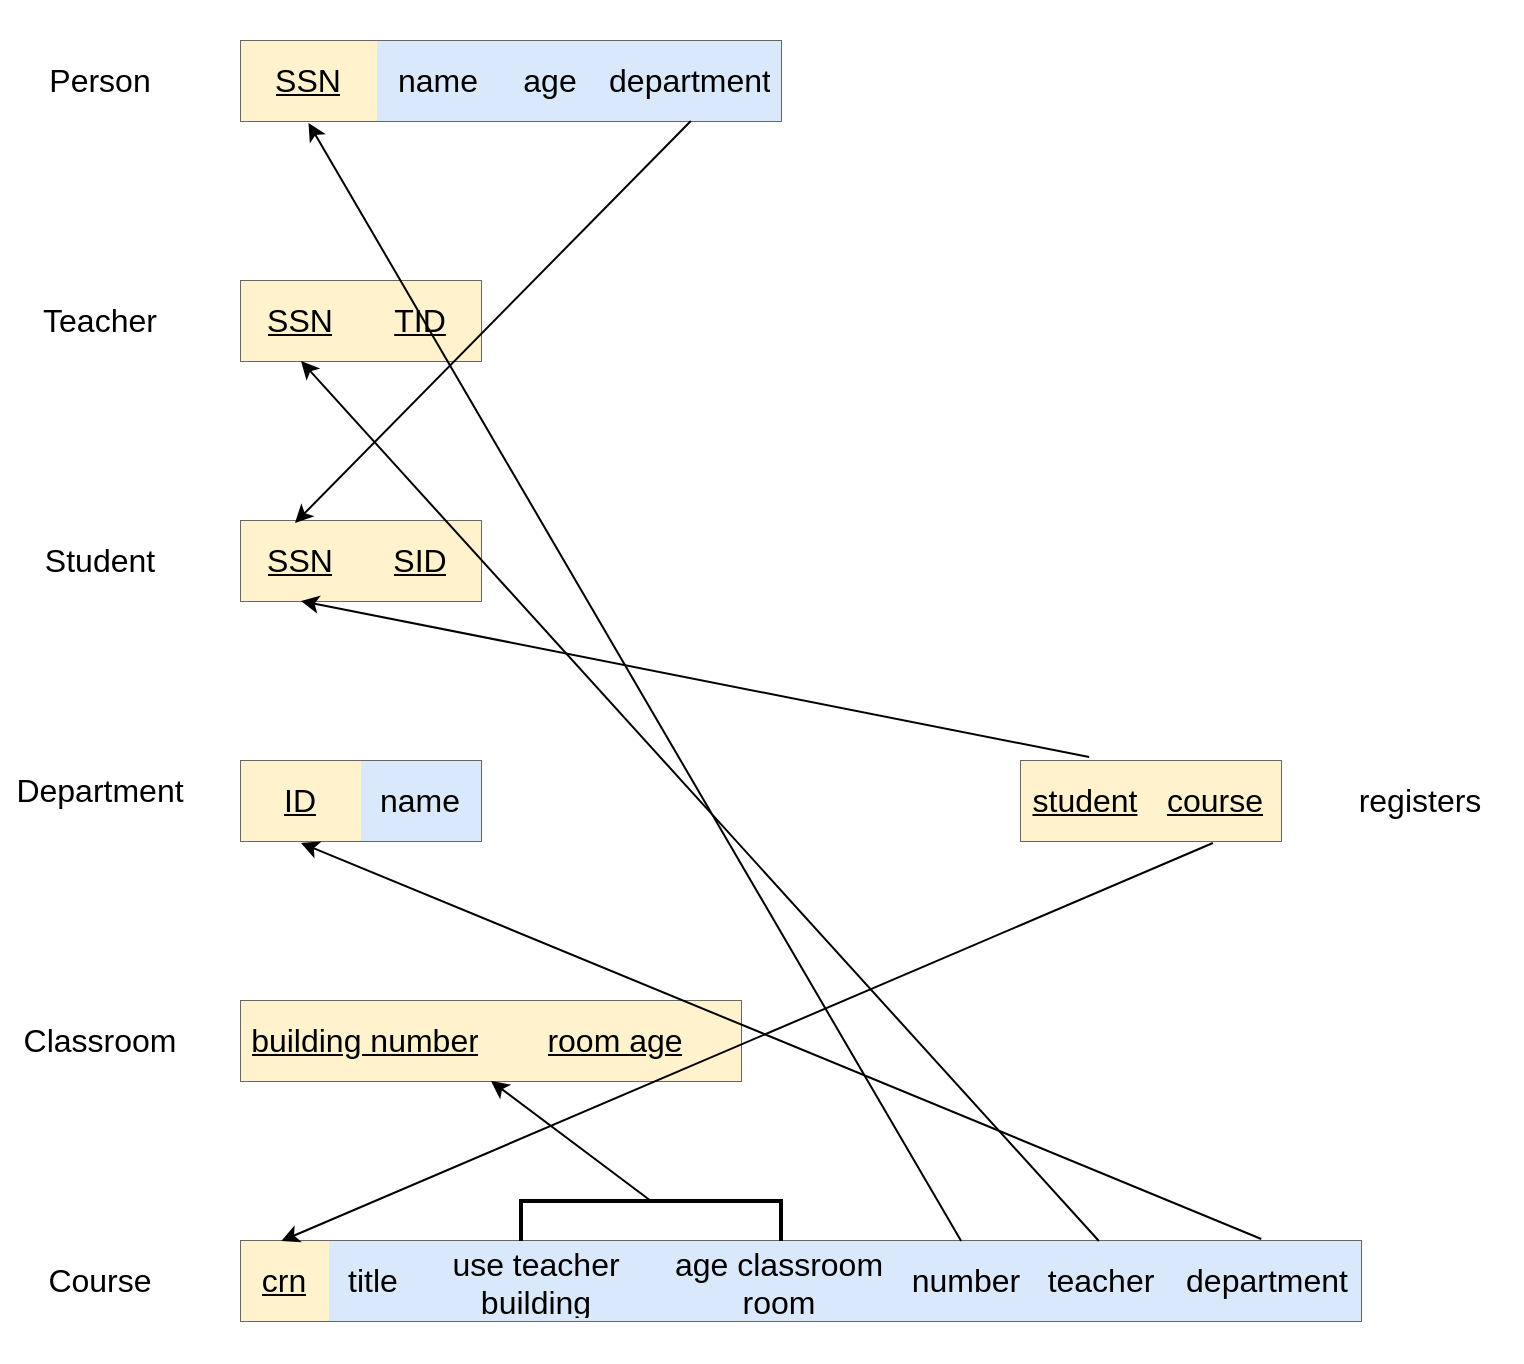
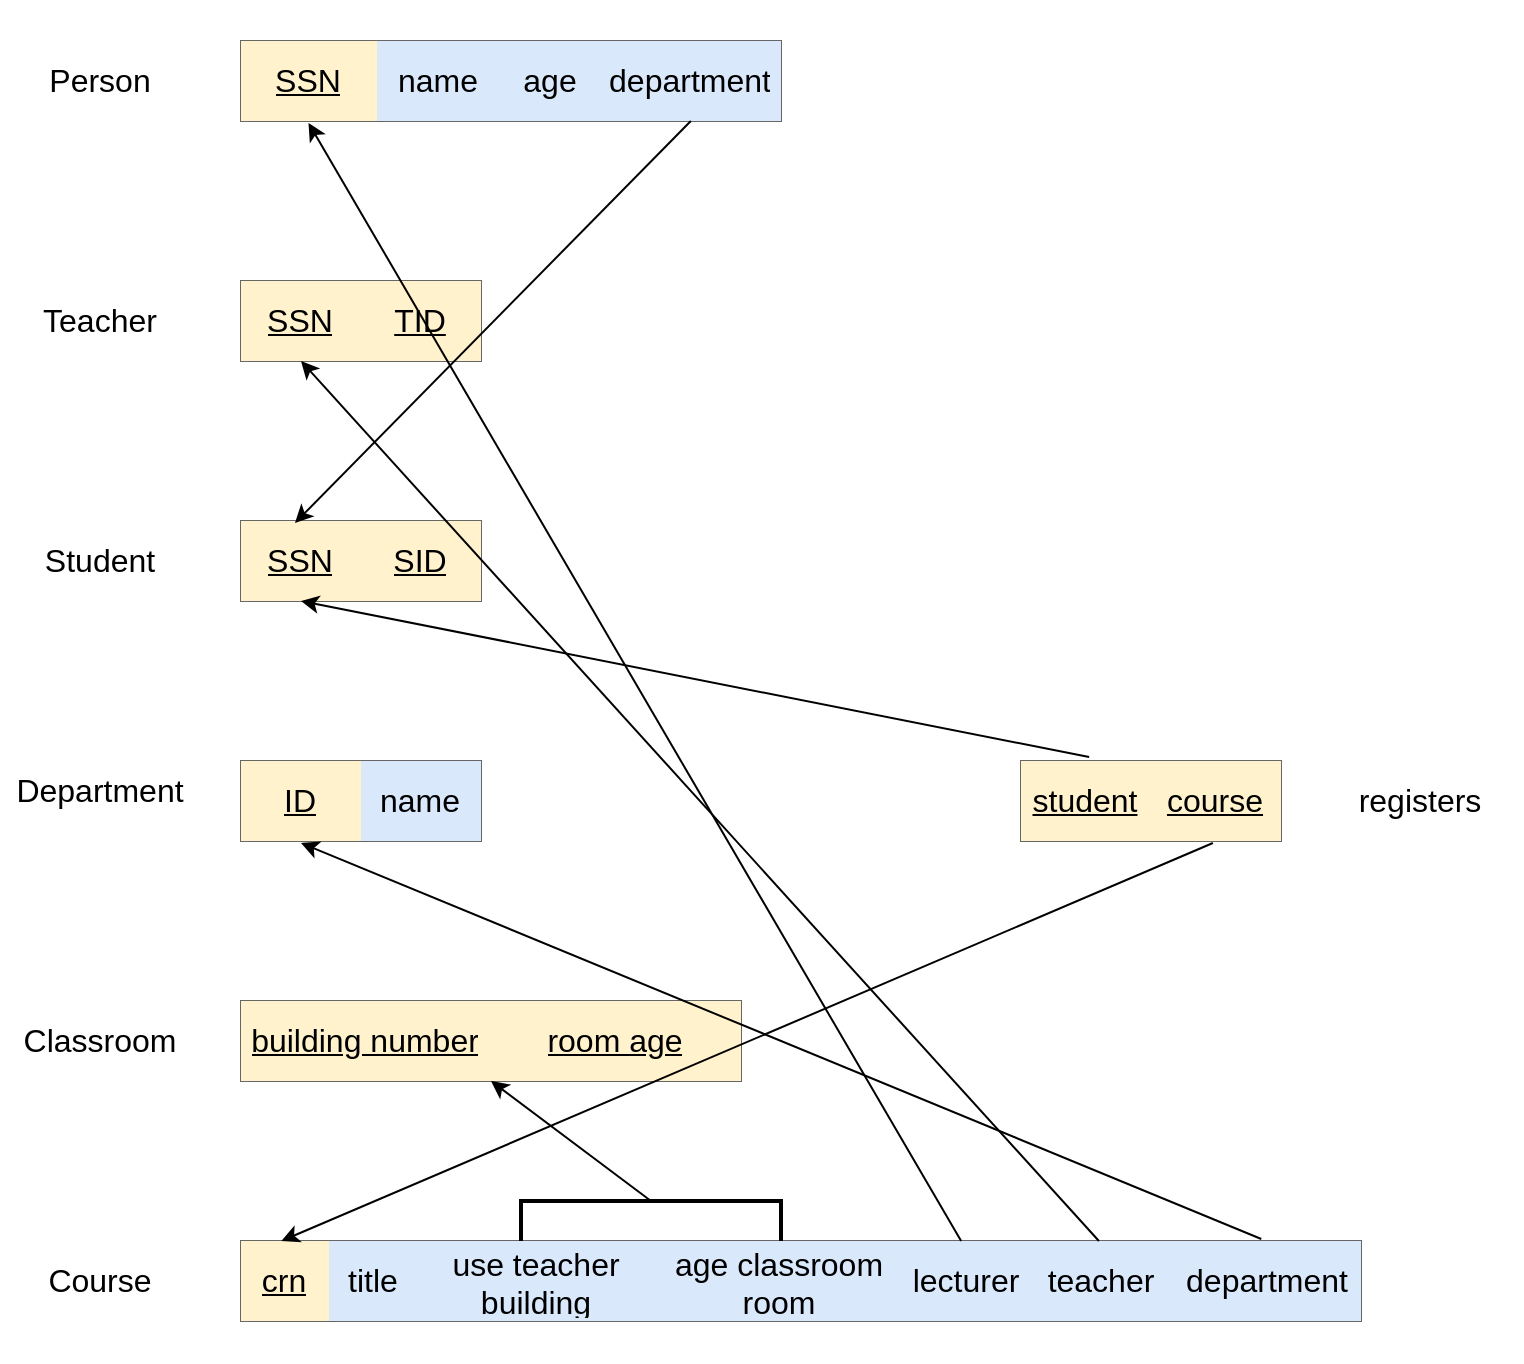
(967, 1281) -> (967, 1281)
